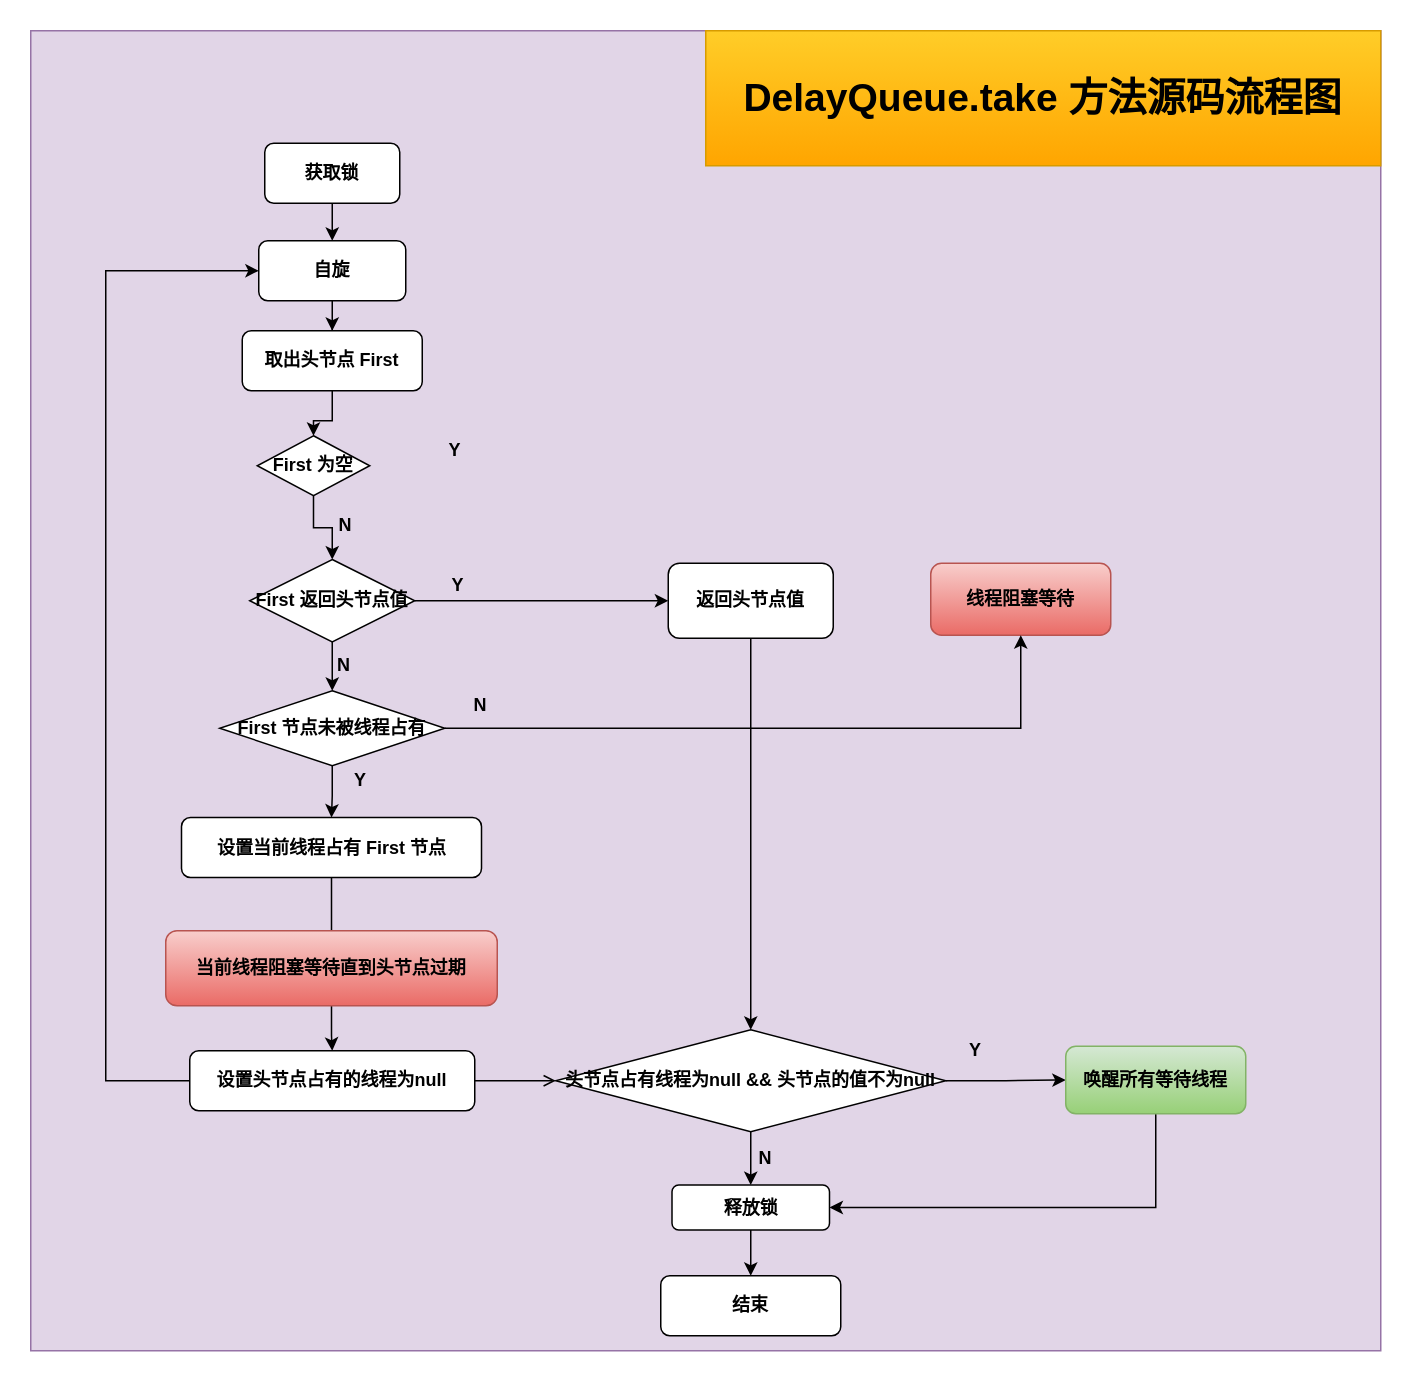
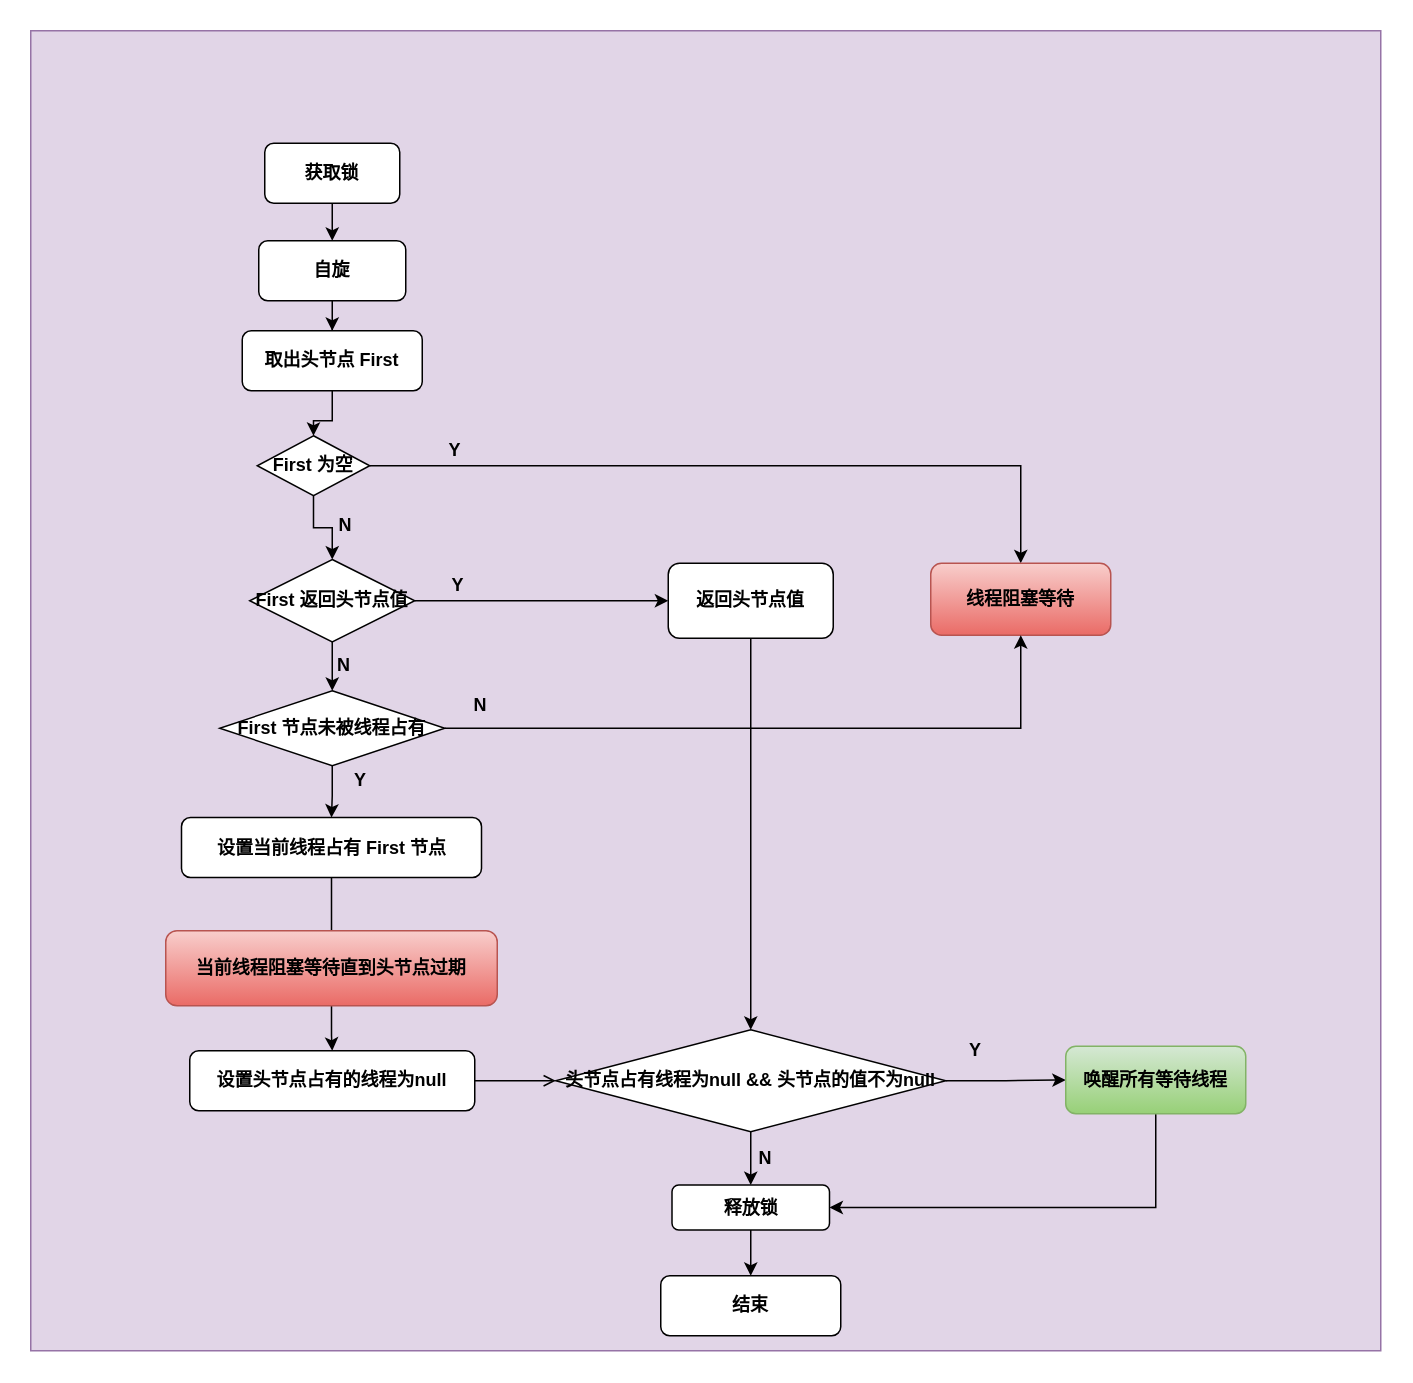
(1043, 98) -> none
none -> (739, 466)
(106, 647) -> none
